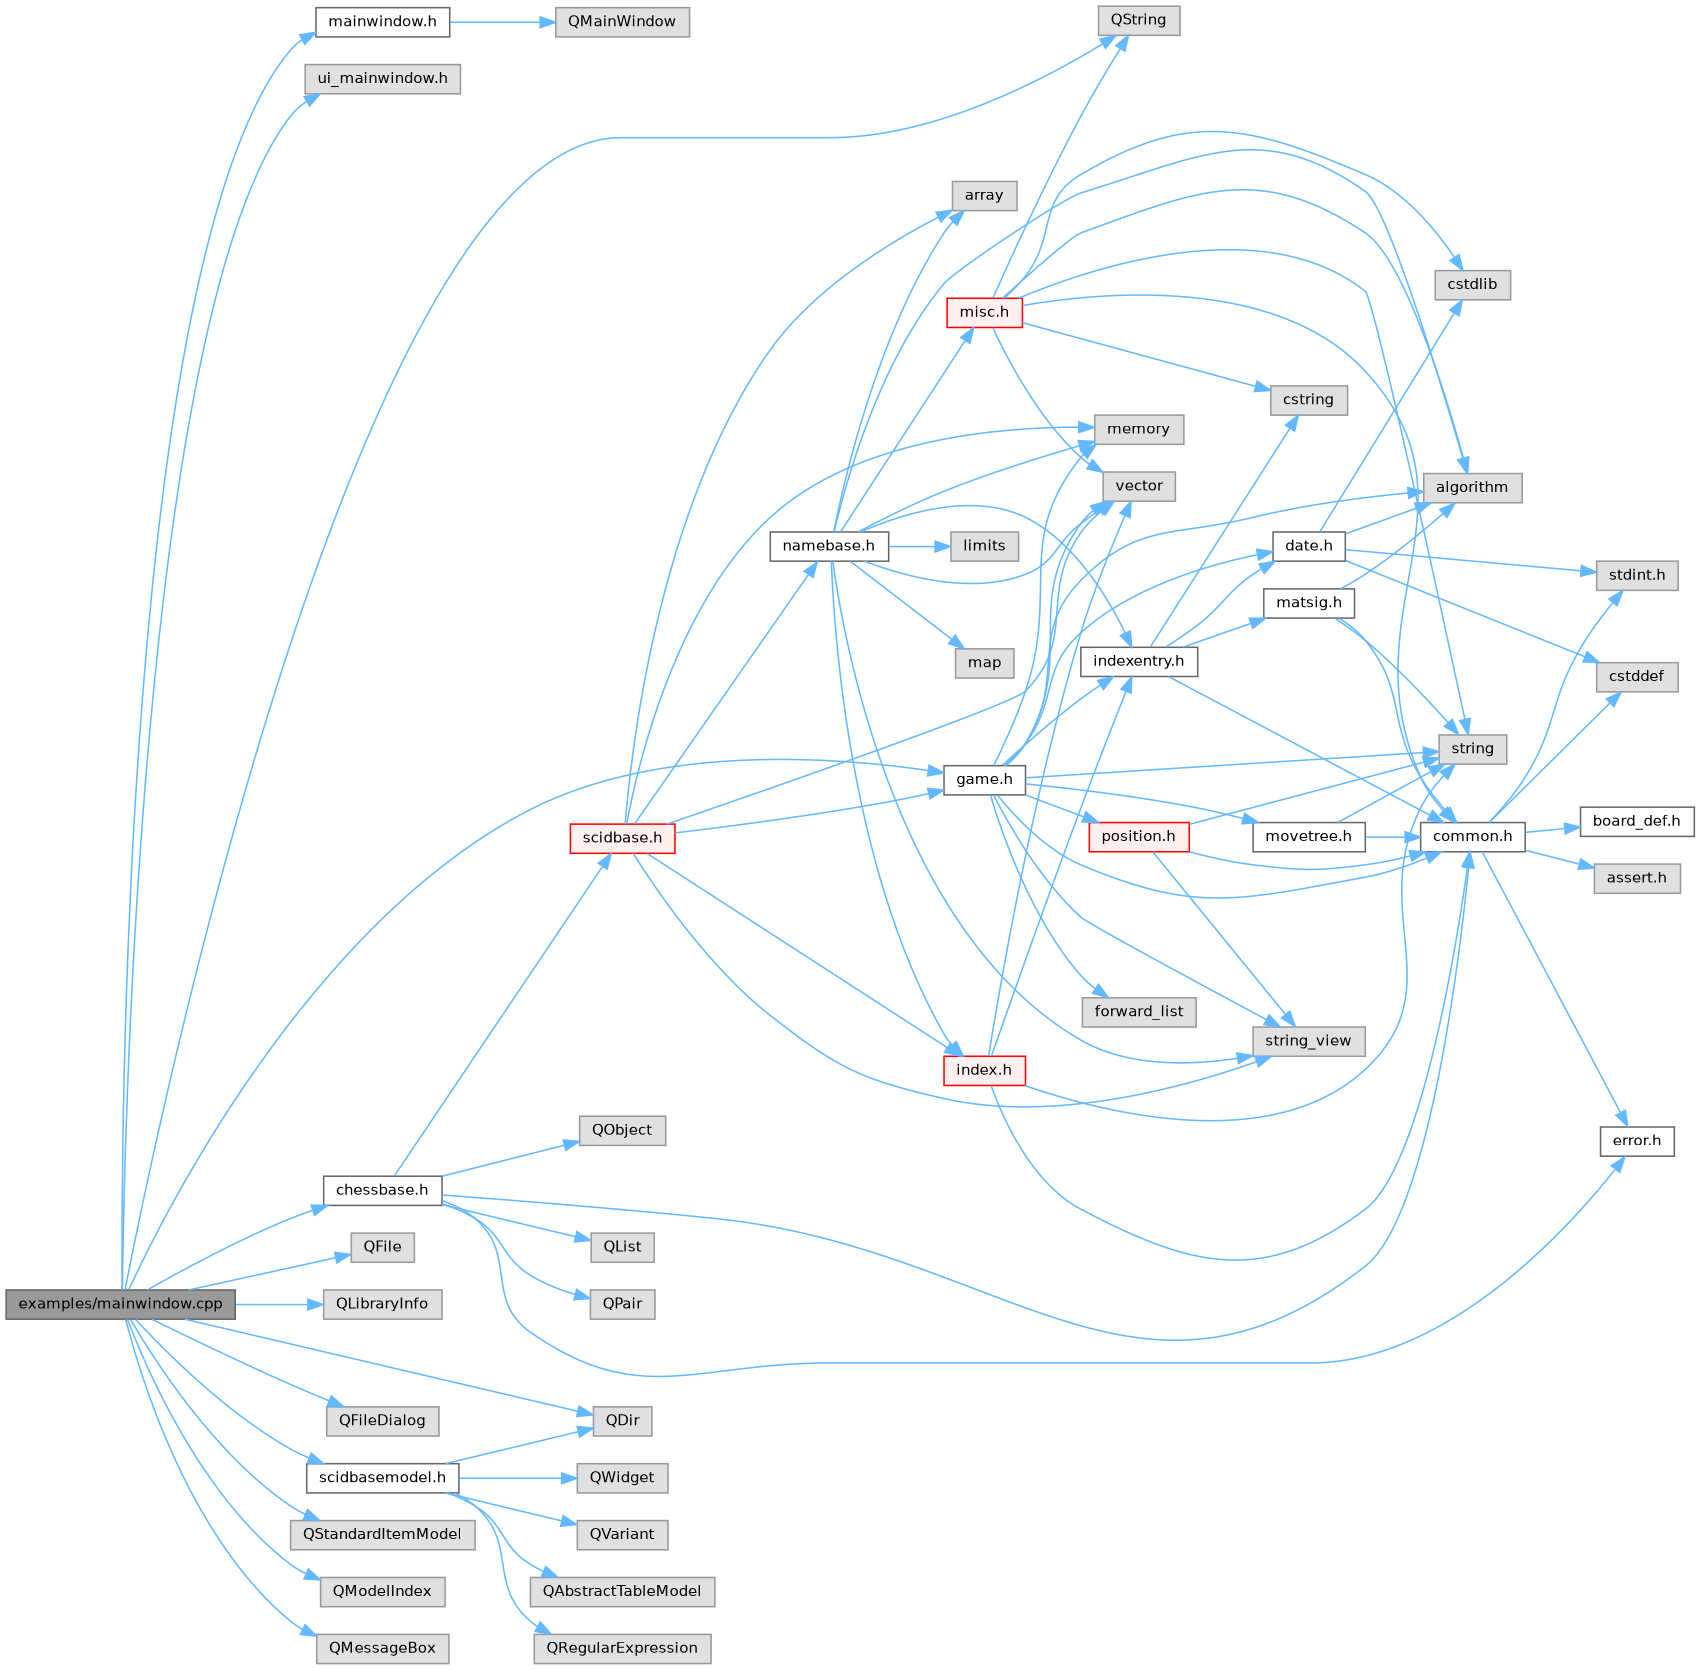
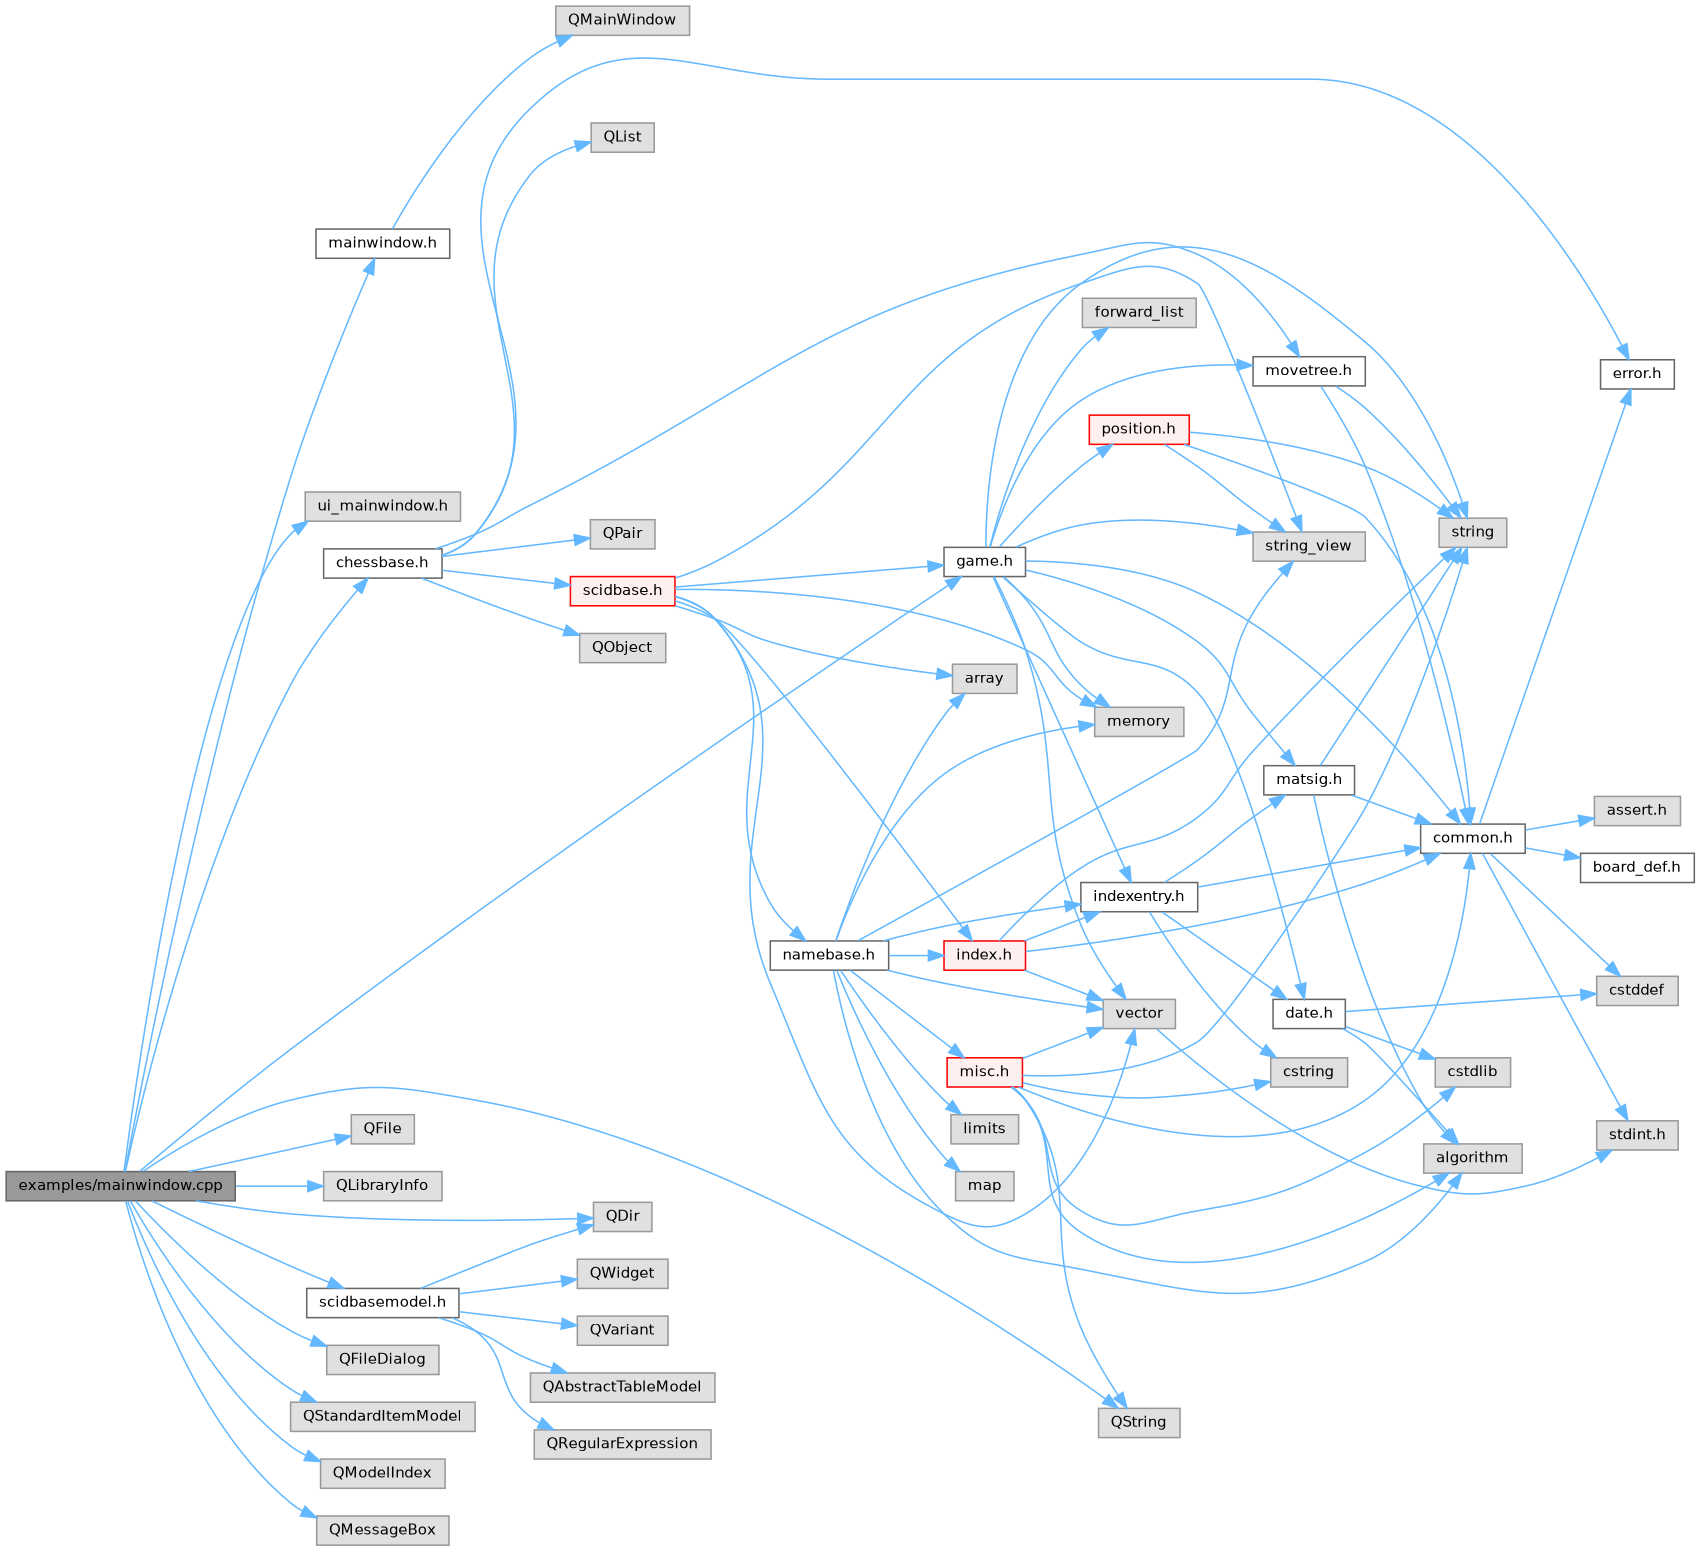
(1138, 541) -> (1179, 629)
(1463, 560) -> (1361, 1166)
(1112, 1332) -> (860, 323)
